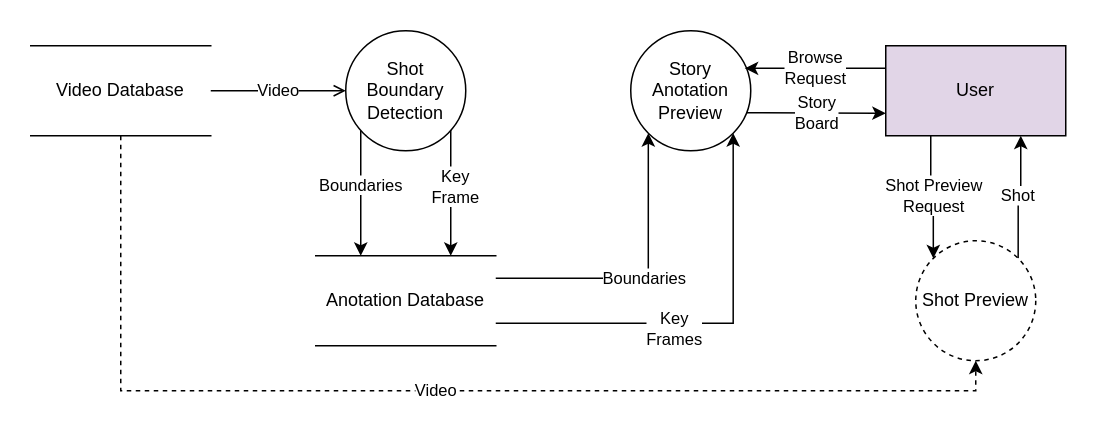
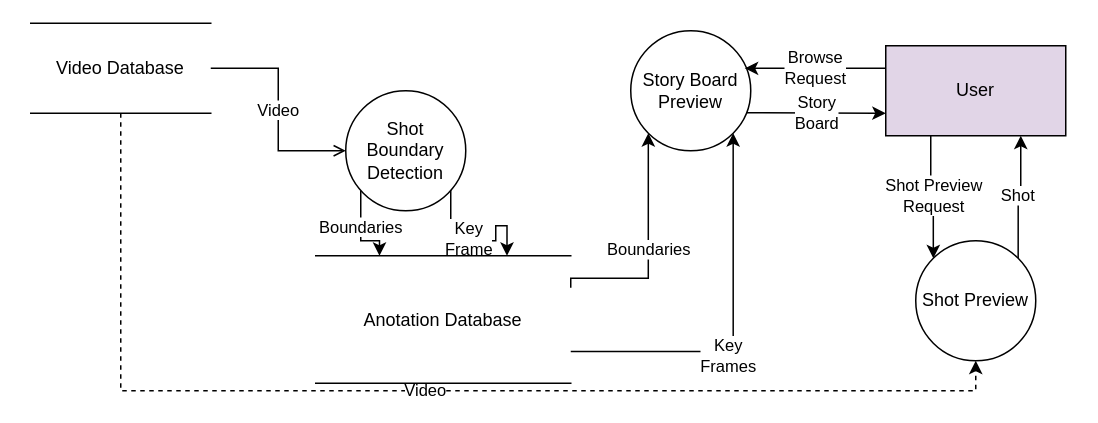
(121, 91) -> (121, 68)
(406, 91) -> (406, 151)
(691, 91) -> (691, 91)
(406, 301) -> (443, 320)
(976, 301) -> (976, 301)
